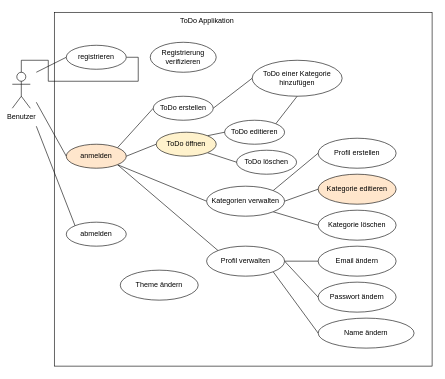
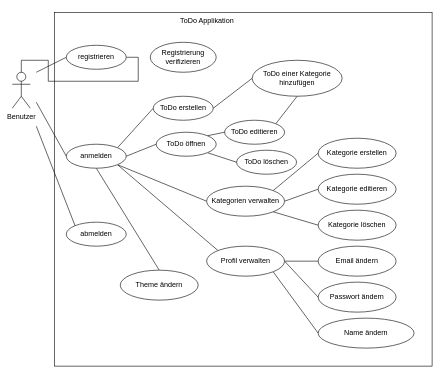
(186, 144) -> (186, 144)
(357, 153) -> (357, 153)
(96, 156) -> (96, 156)
(357, 189) -> (357, 189)
none -> (128, 219)
